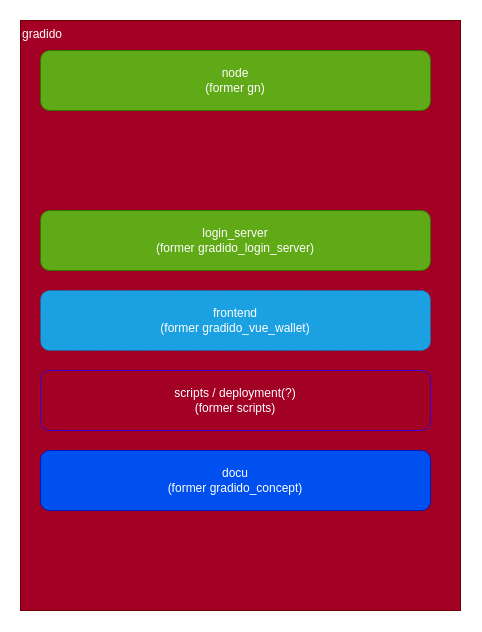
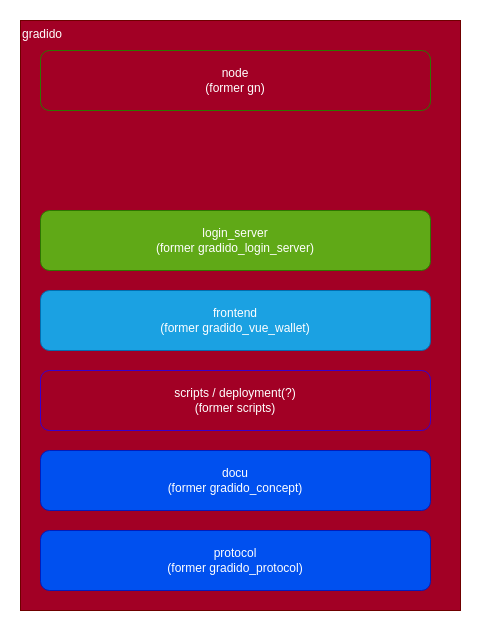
(236, 81) -> (236, 81)
(236, 321) -> (236, 321)
none -> (236, 561)
